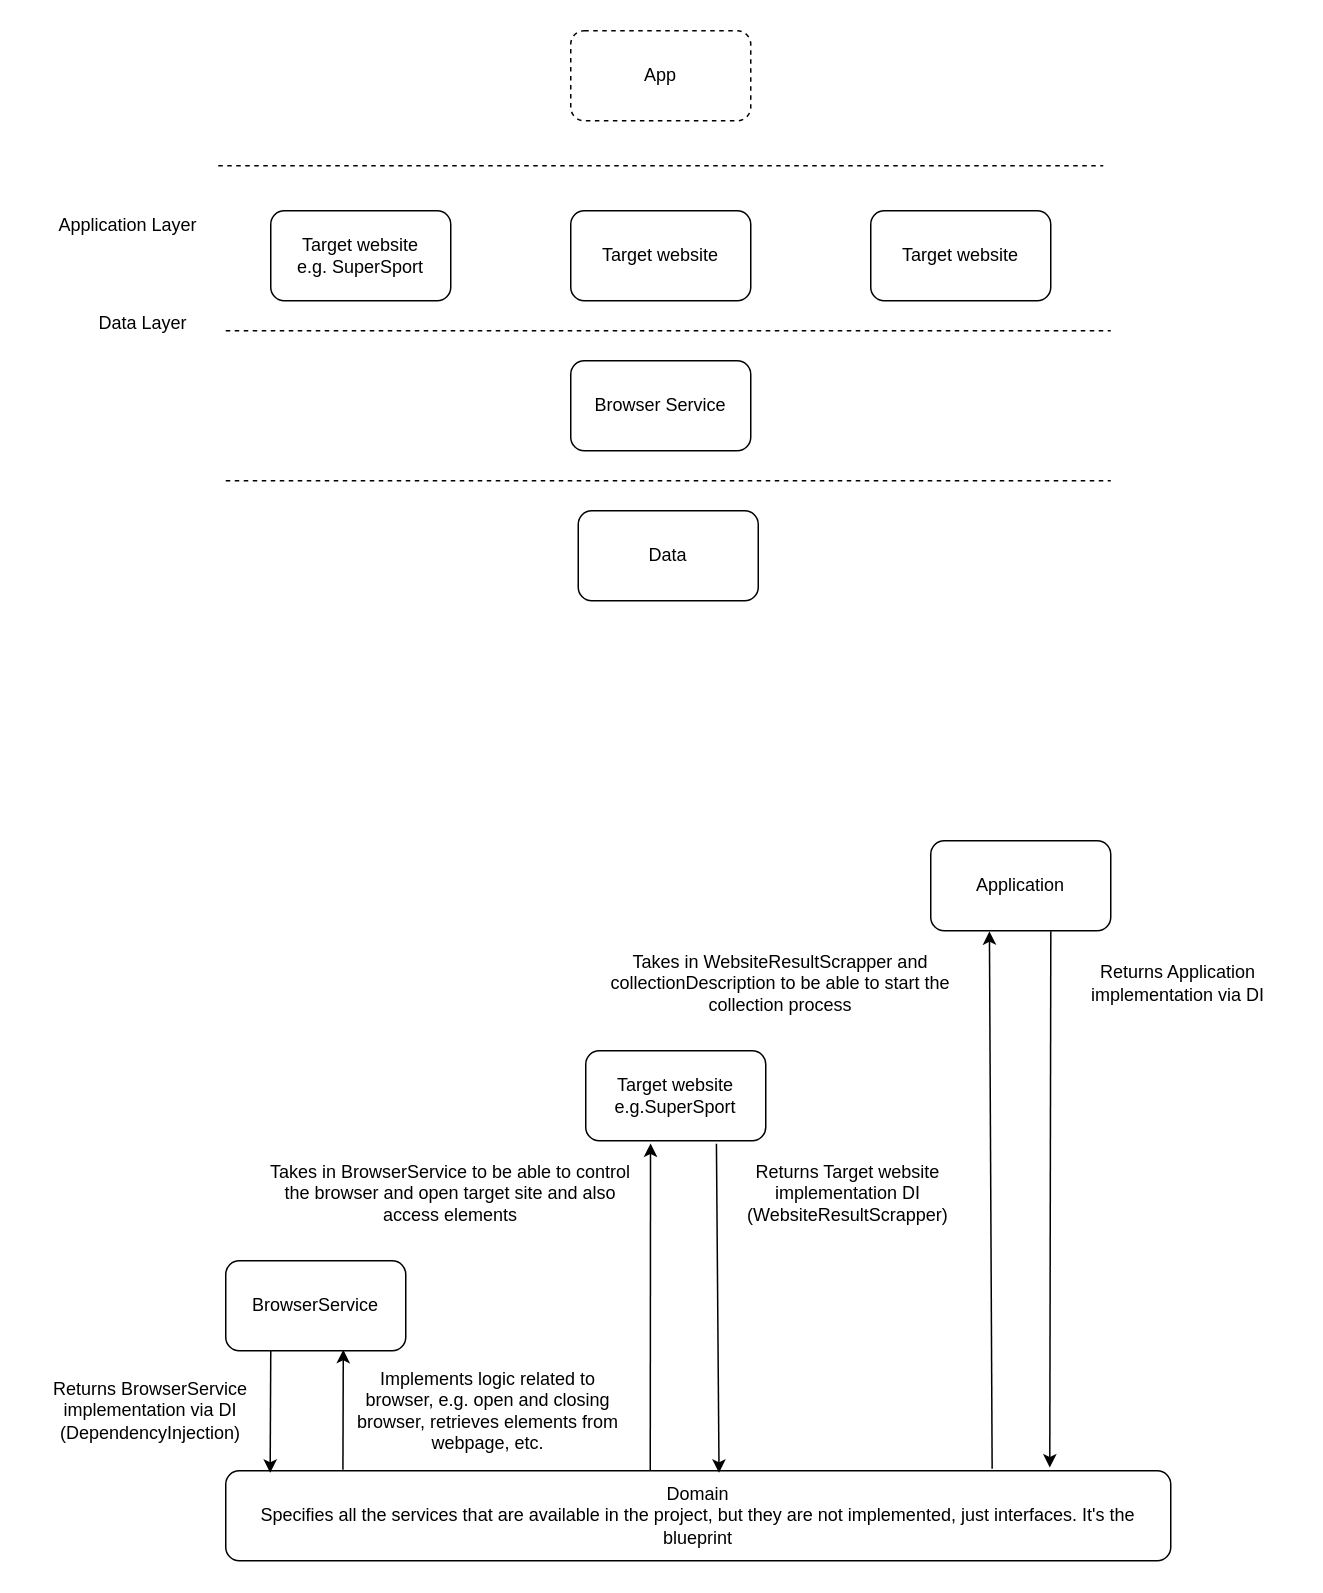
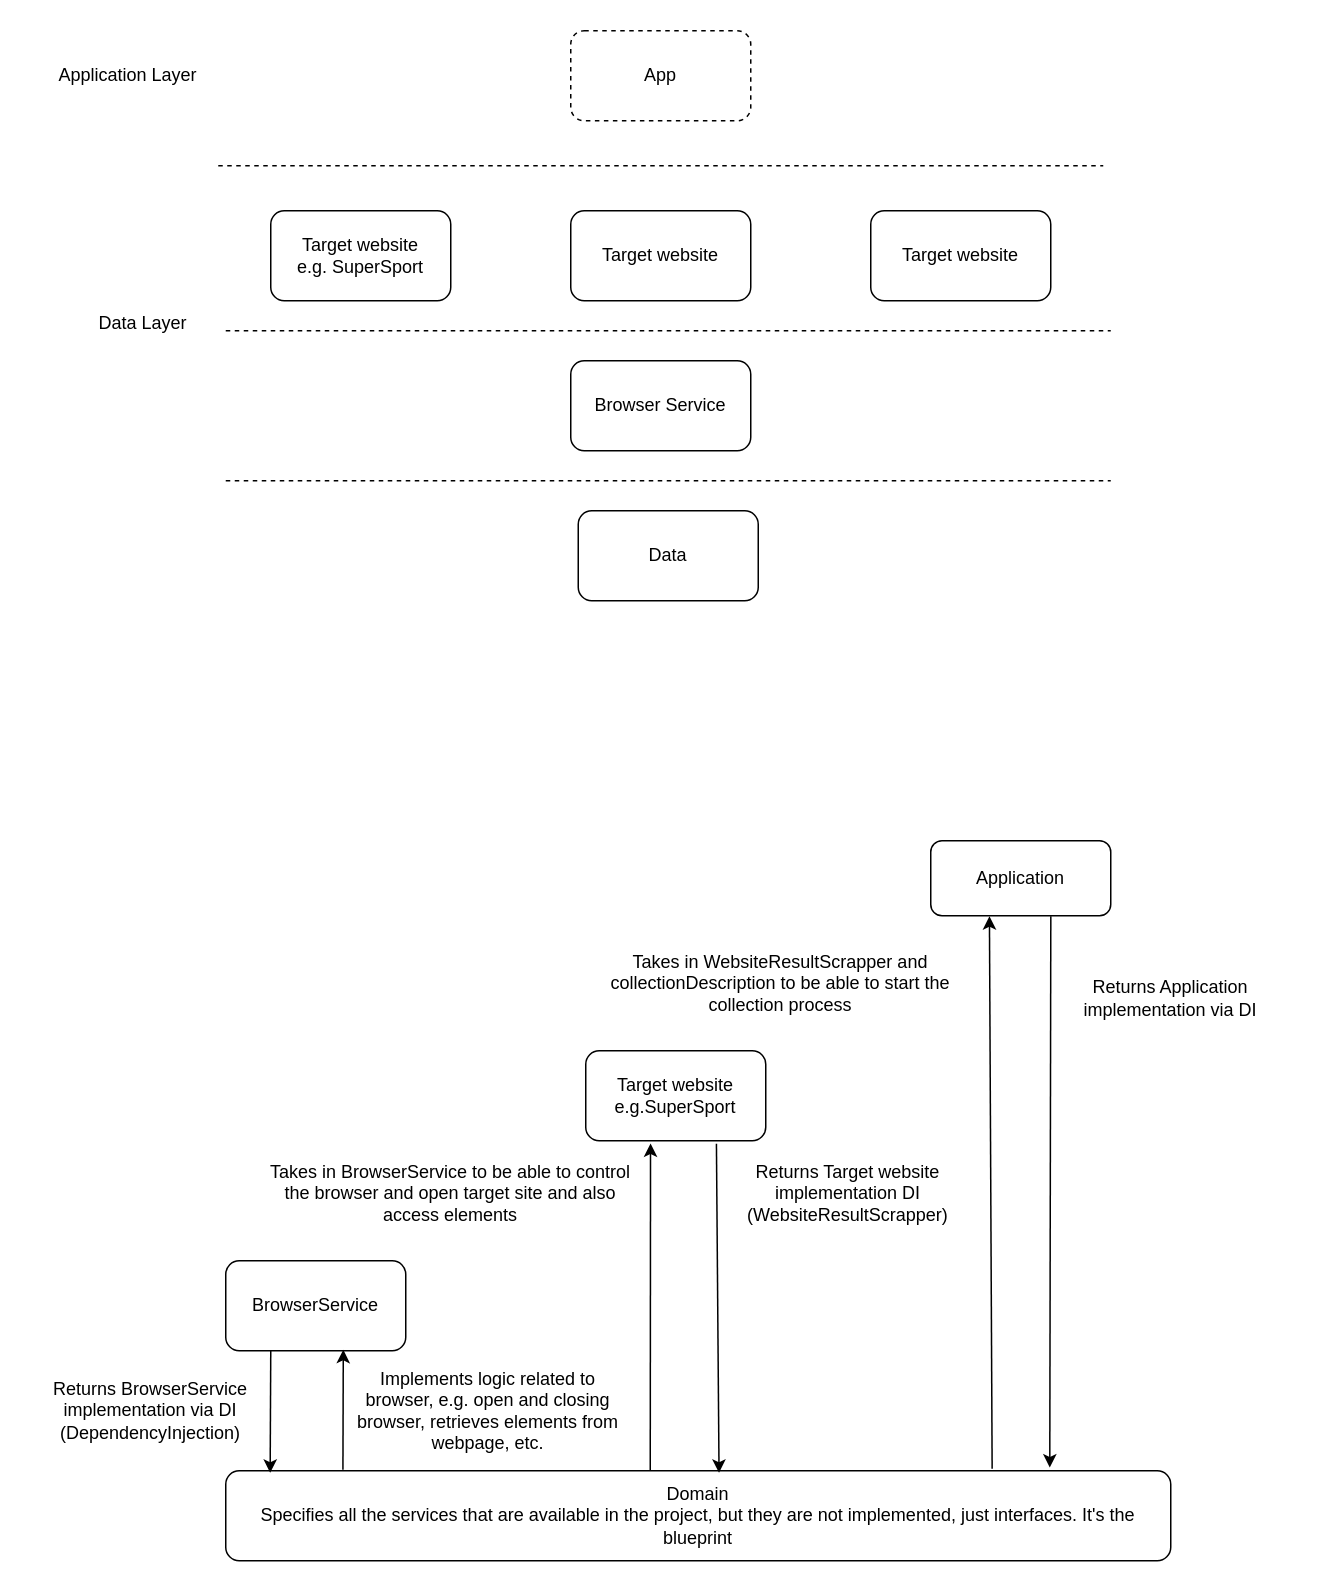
(128, 226) -> (128, 76)
(1021, 886) -> (1021, 878)
(1178, 983) -> (1171, 998)
